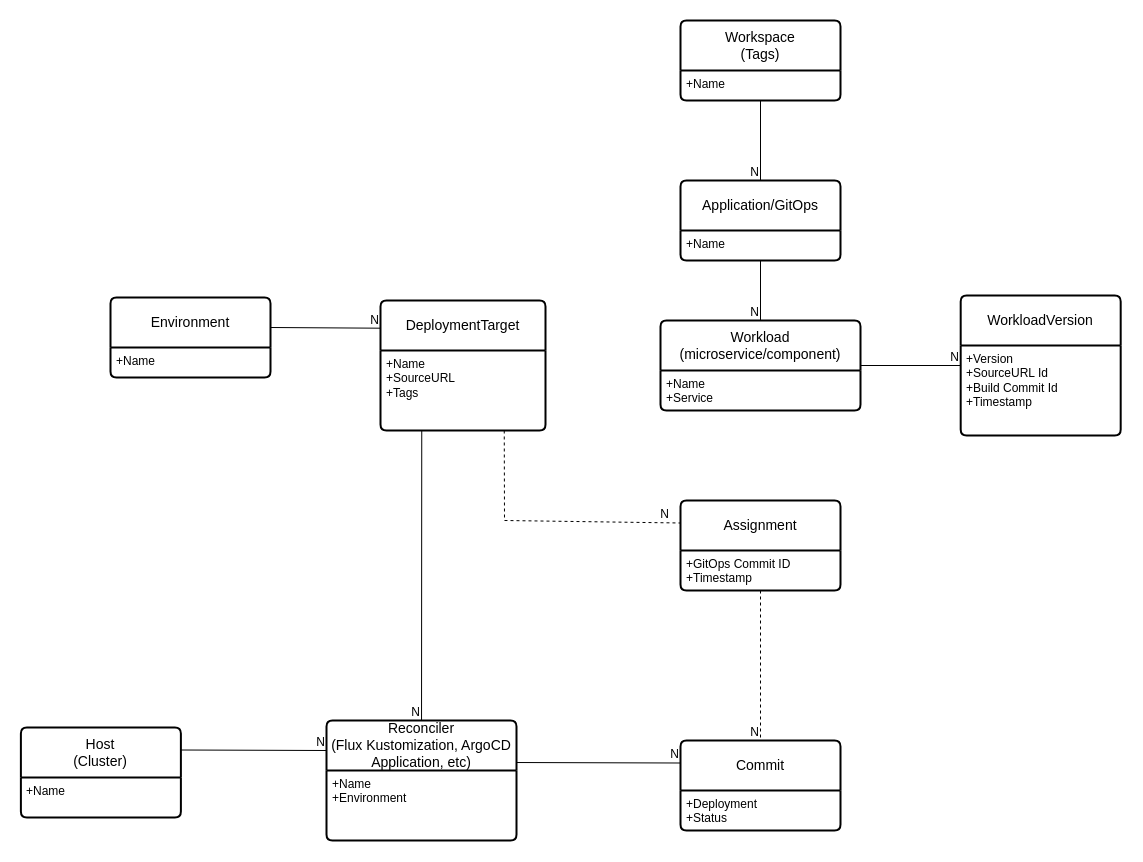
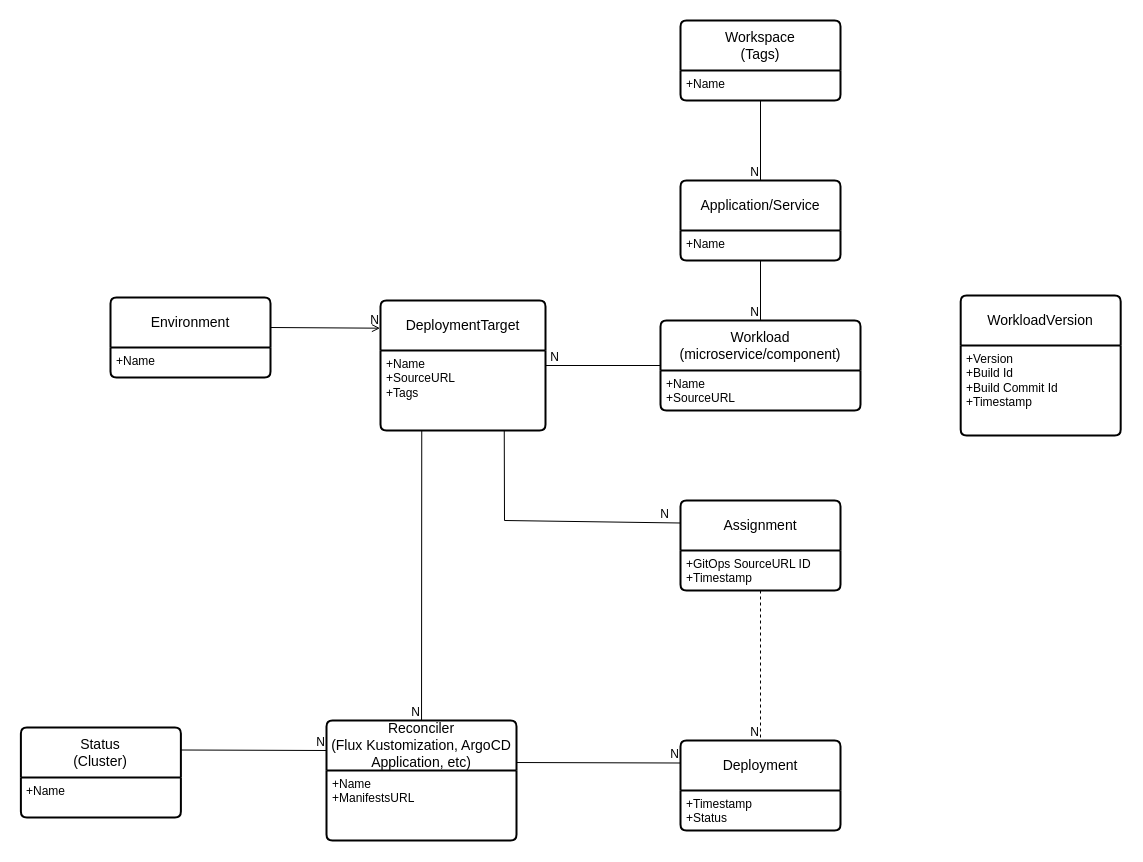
(761, 206) -> (761, 206)
(375, 328) -> (374, 328)
none -> (605, 366)
(909, 366) -> none
(1012, 381) -> (1012, 381)
(692, 392) -> (700, 392)
(547, 521) -> (547, 521)
(737, 572) -> (749, 572)
(101, 753) -> (101, 753)
(761, 766) -> (761, 766)
(371, 792) -> (375, 792)
(722, 812) -> (719, 812)
